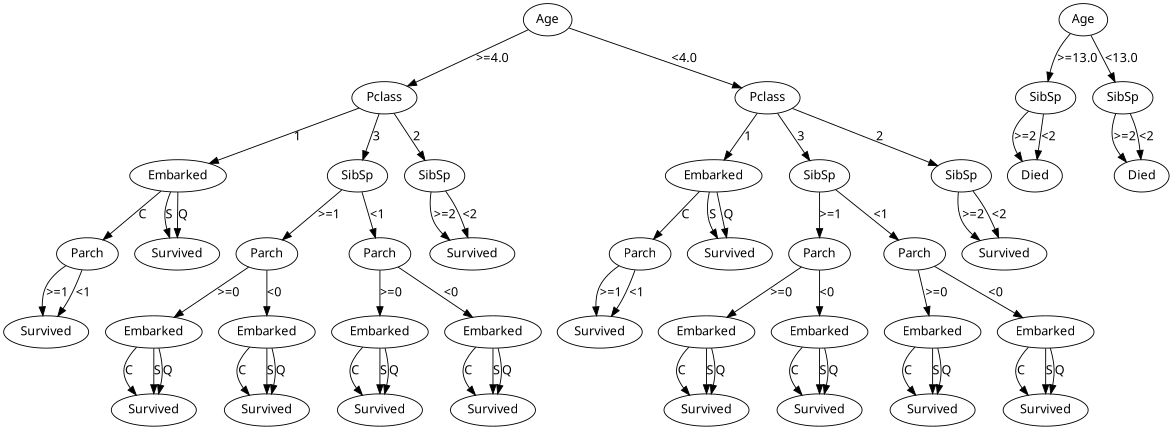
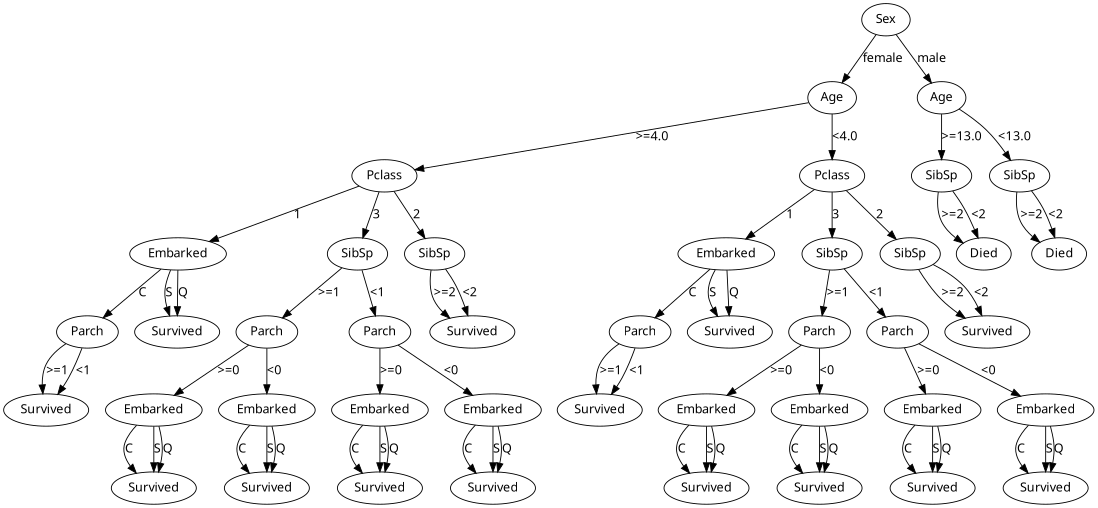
none -> (886, 20)
